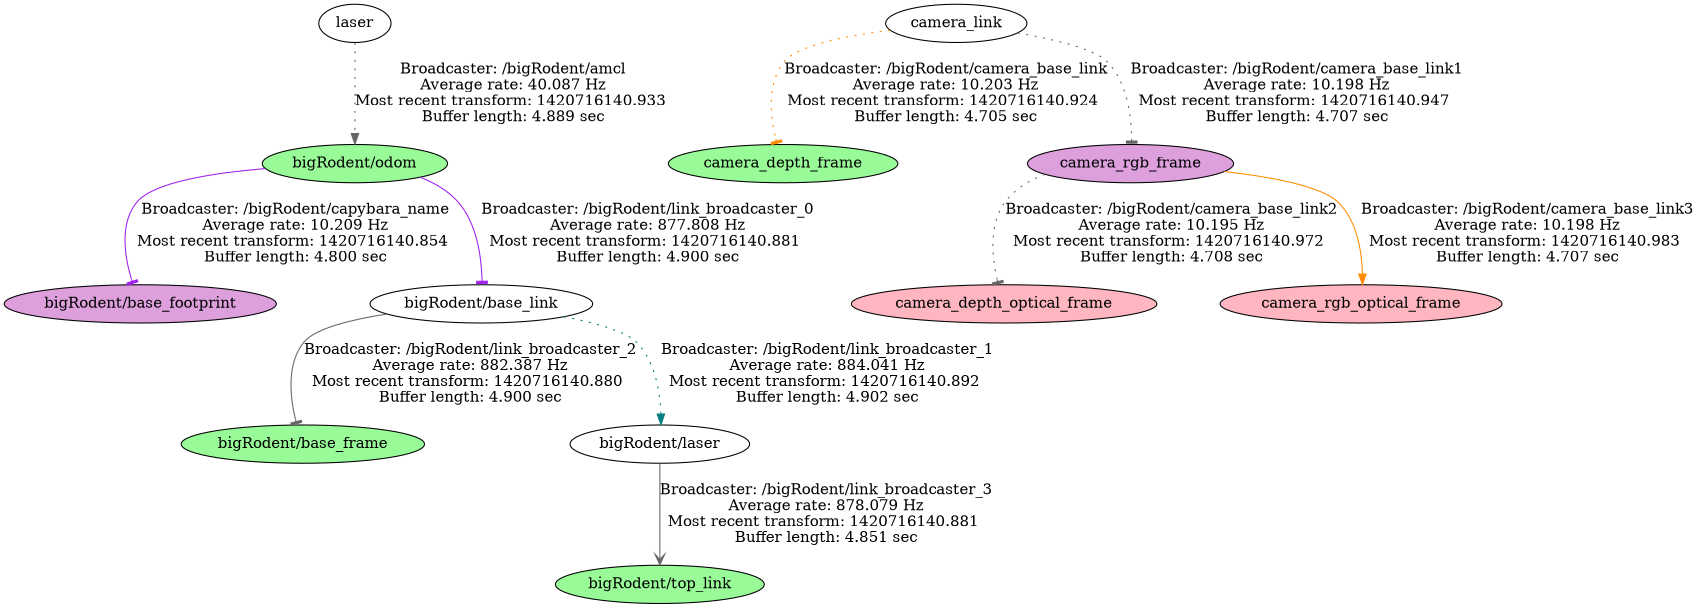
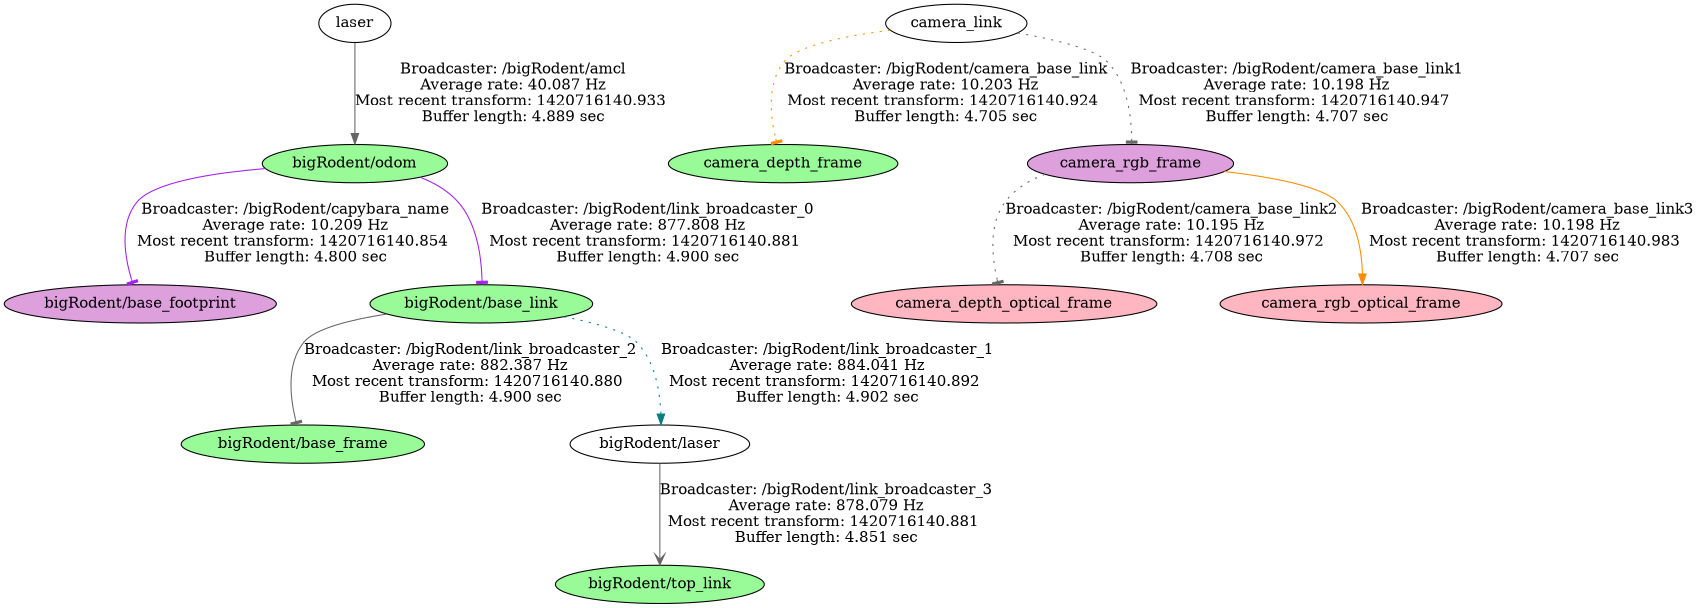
(355, 88) -> (355, 88)
(481, 304) -> (481, 304)
